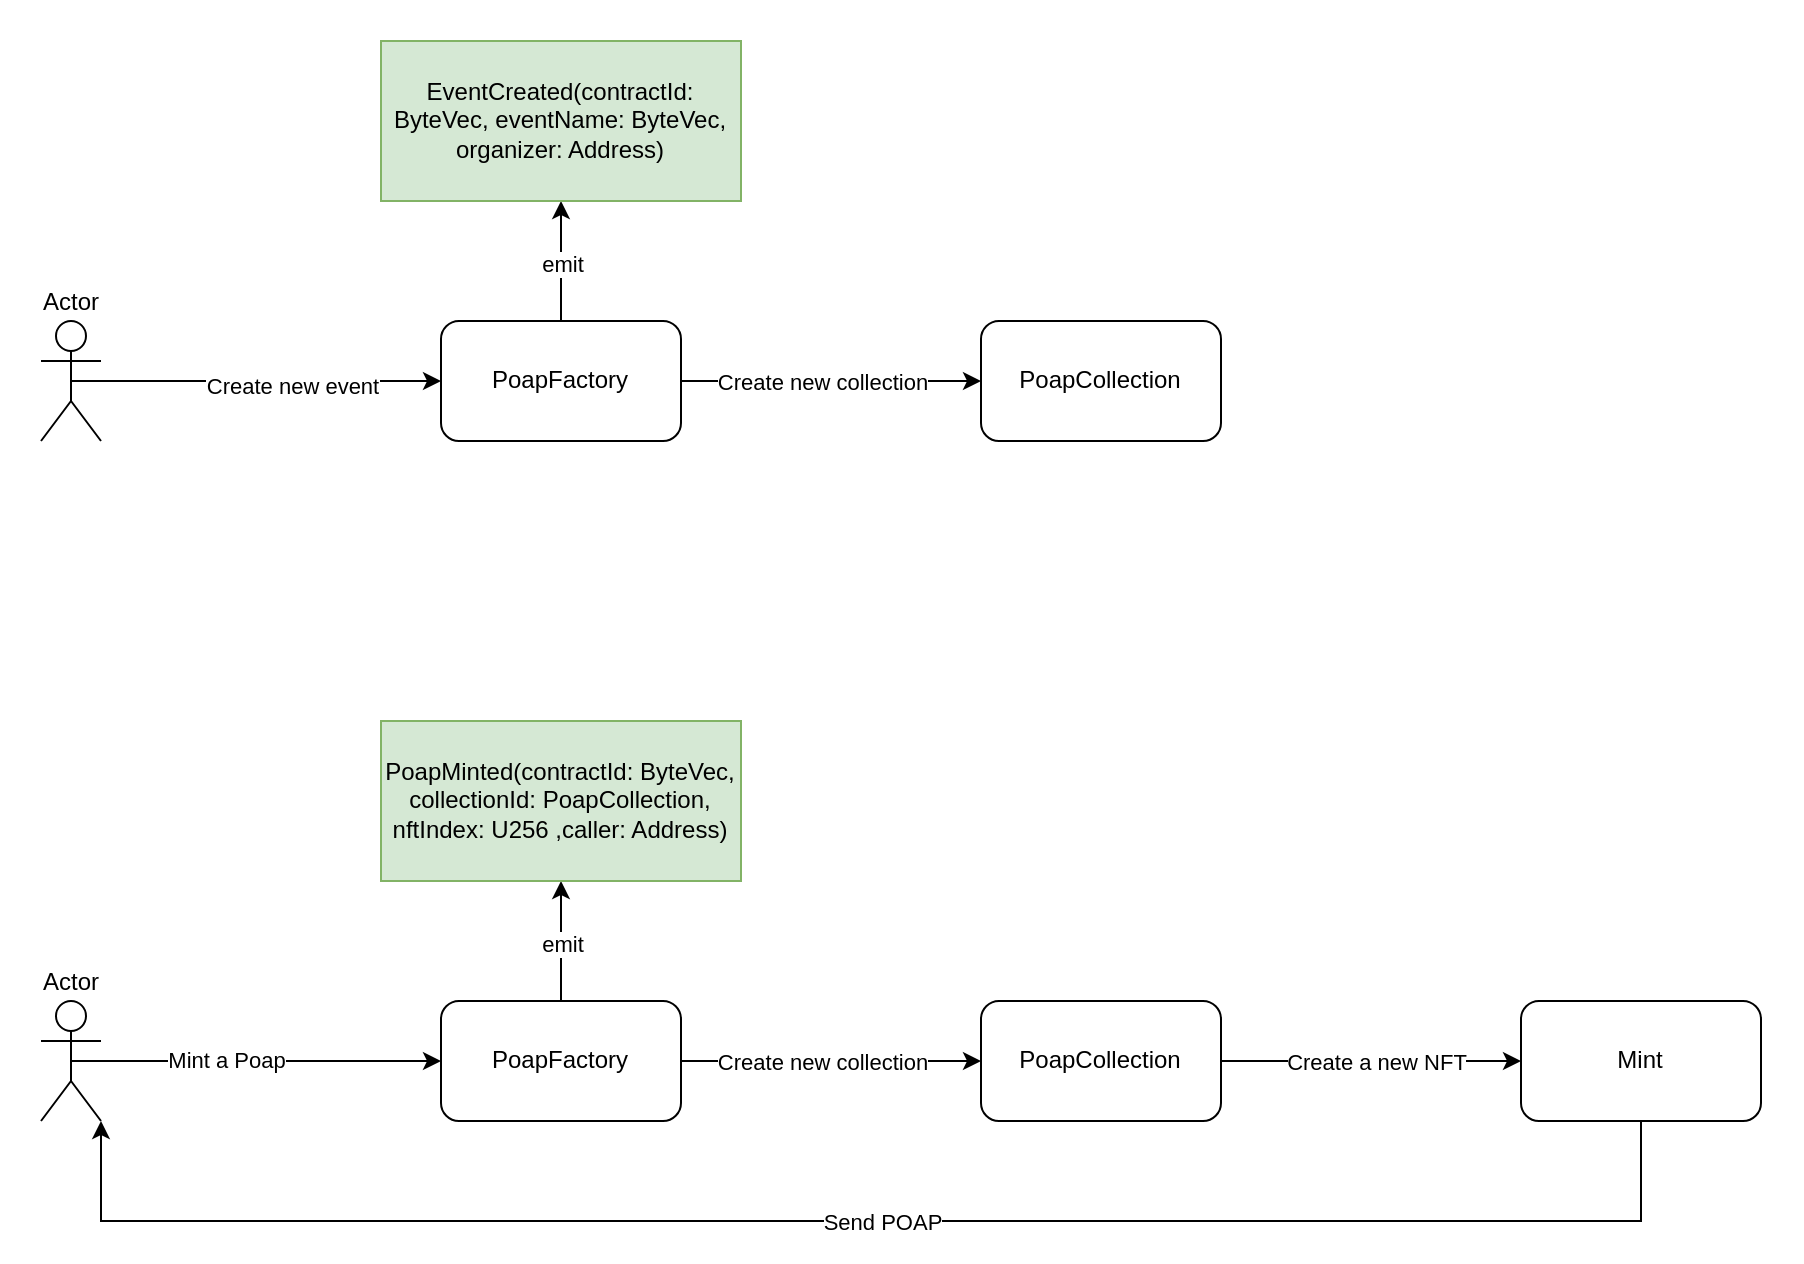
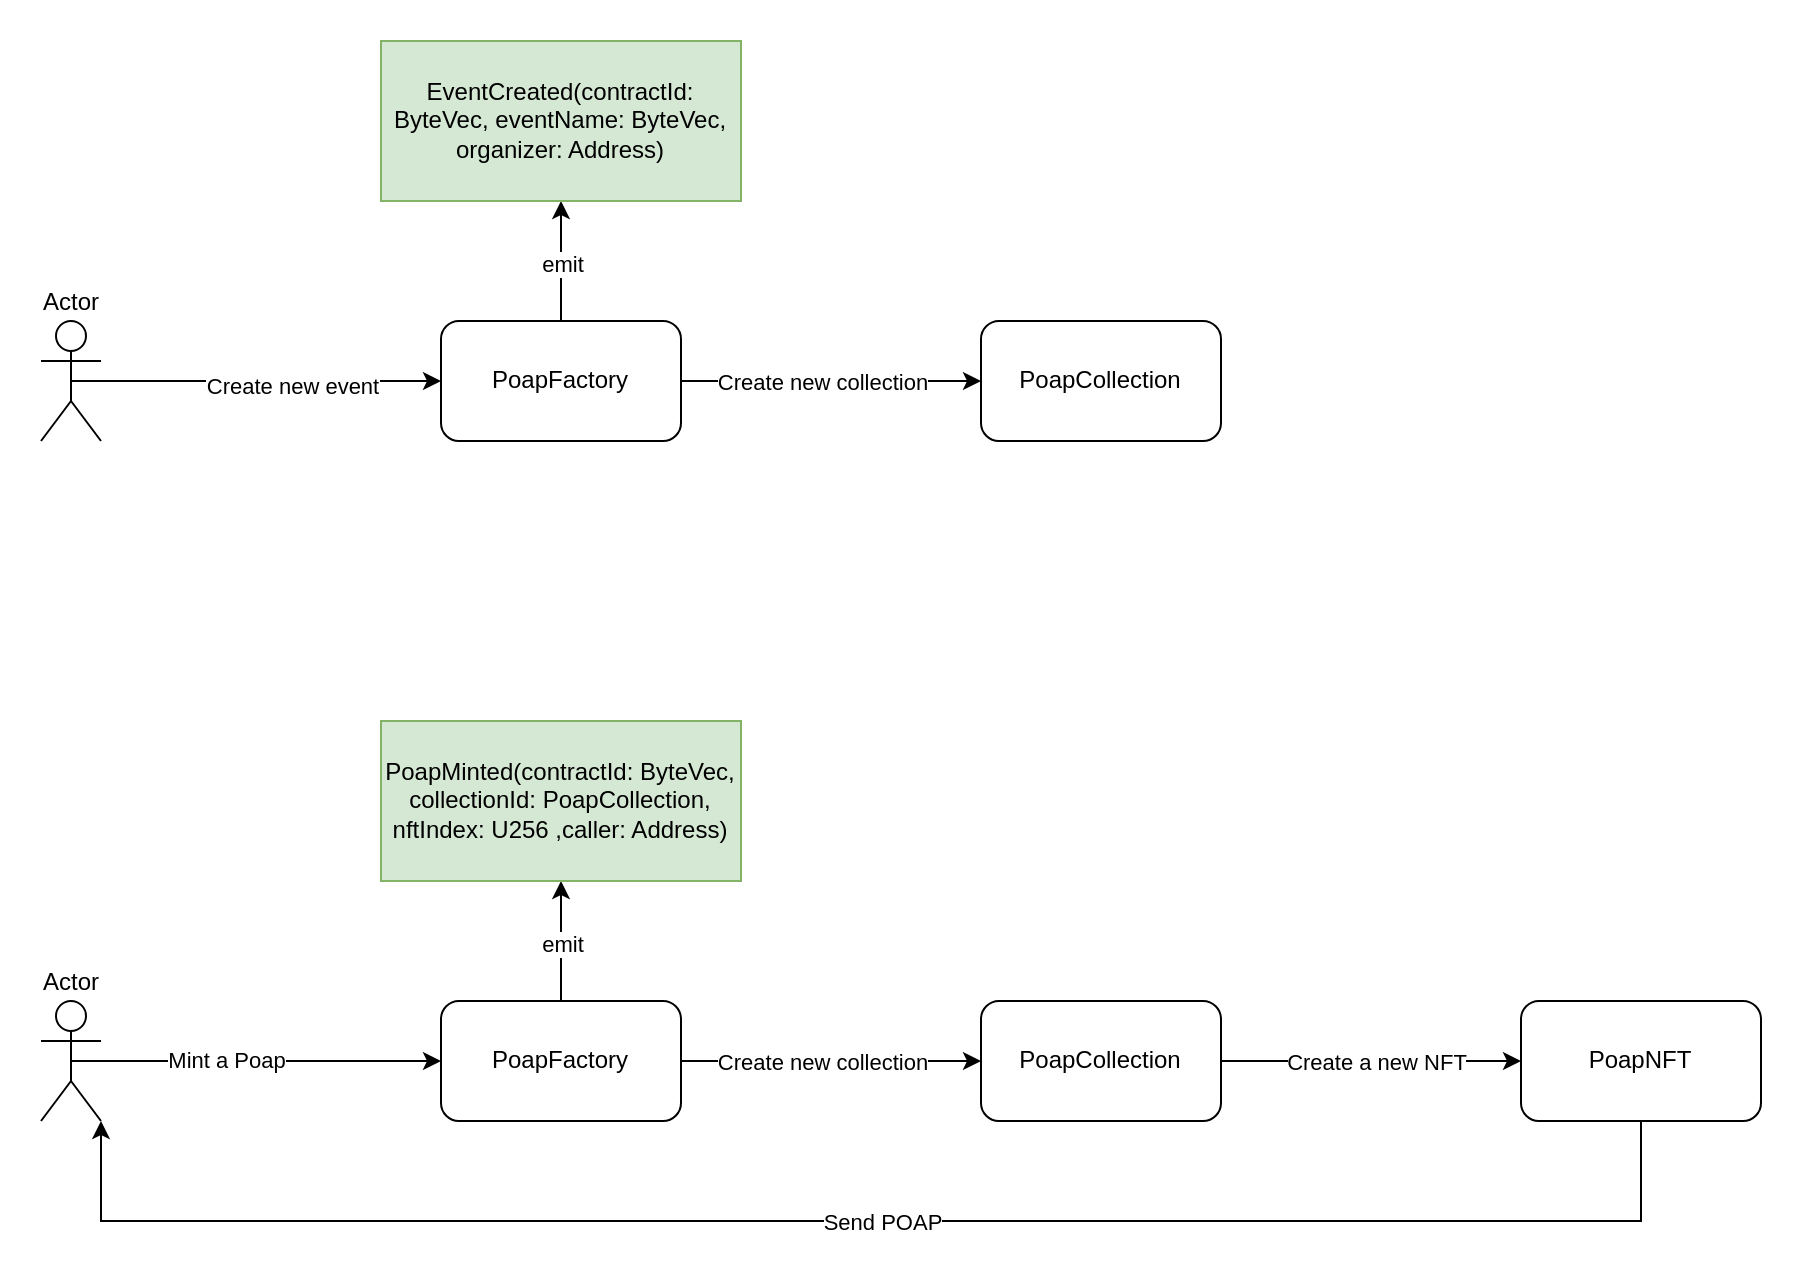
(1641, 1061) -> (1641, 1061)
